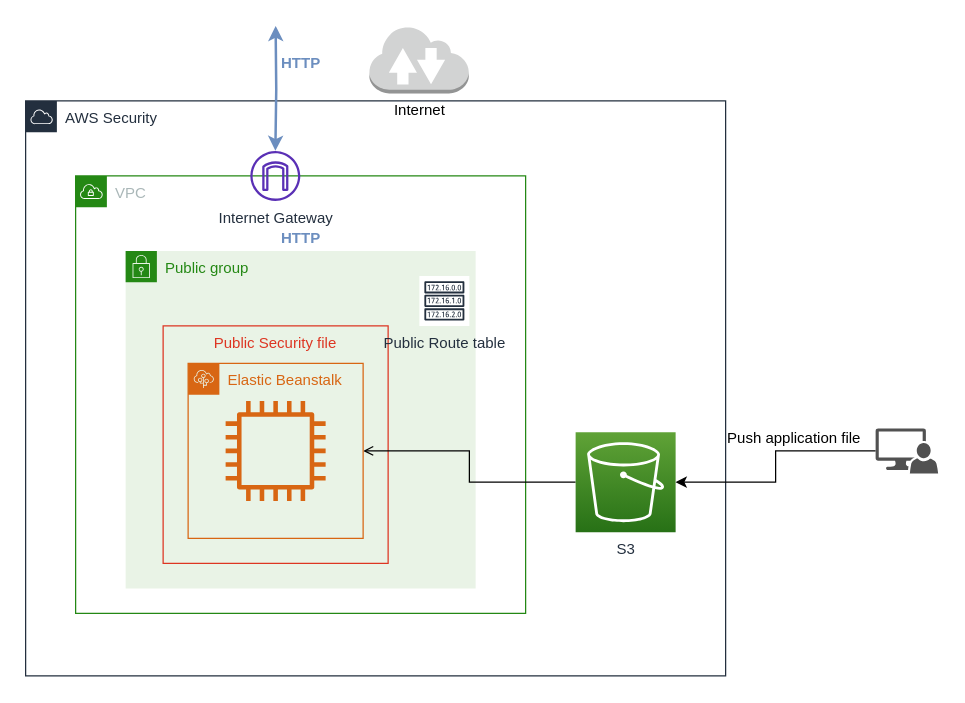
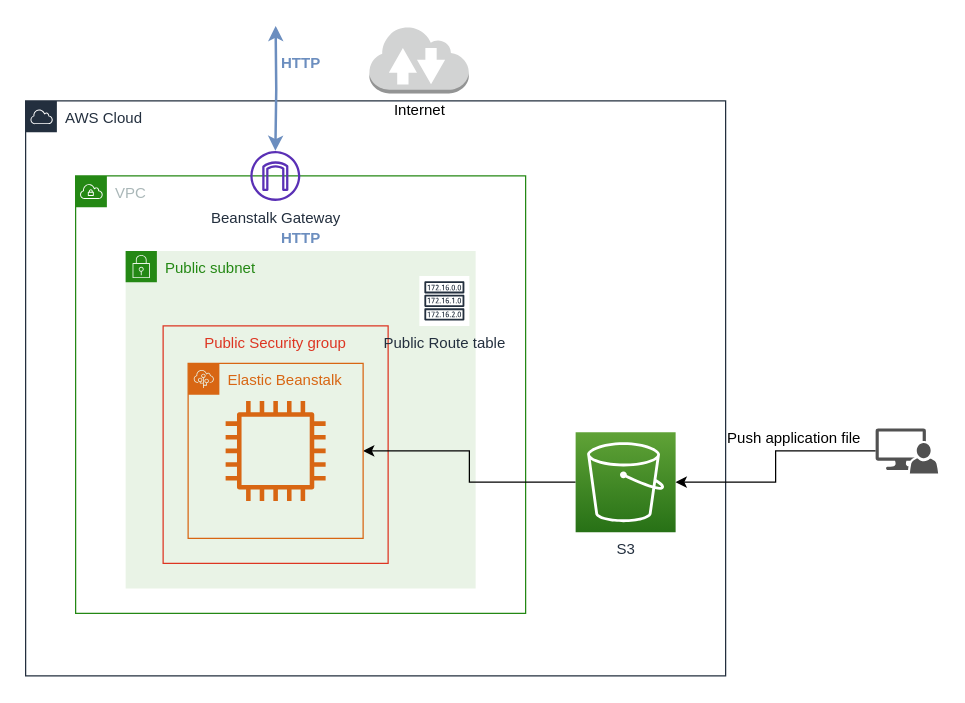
(112, 118) -> (100, 118)
(276, 218) -> (276, 218)
(210, 268) -> (214, 268)
(275, 343) -> (275, 343)
(371, 451) -> (373, 451)
